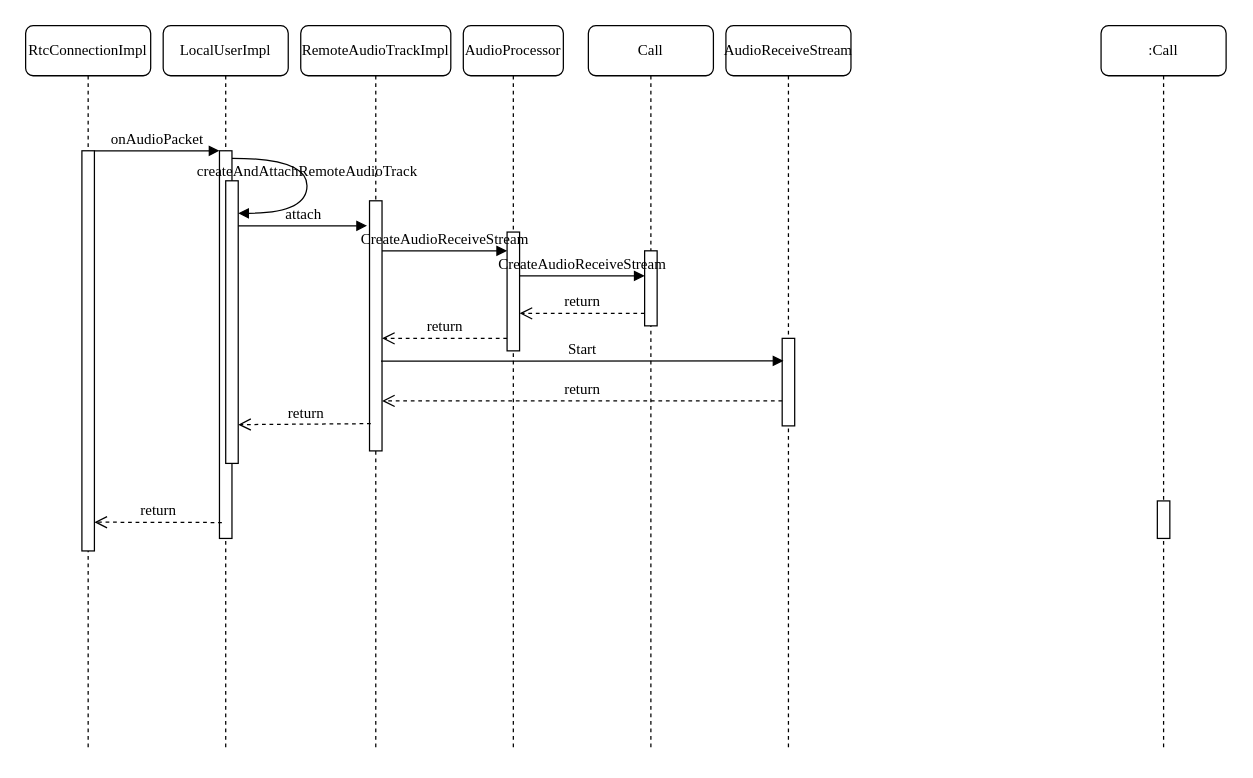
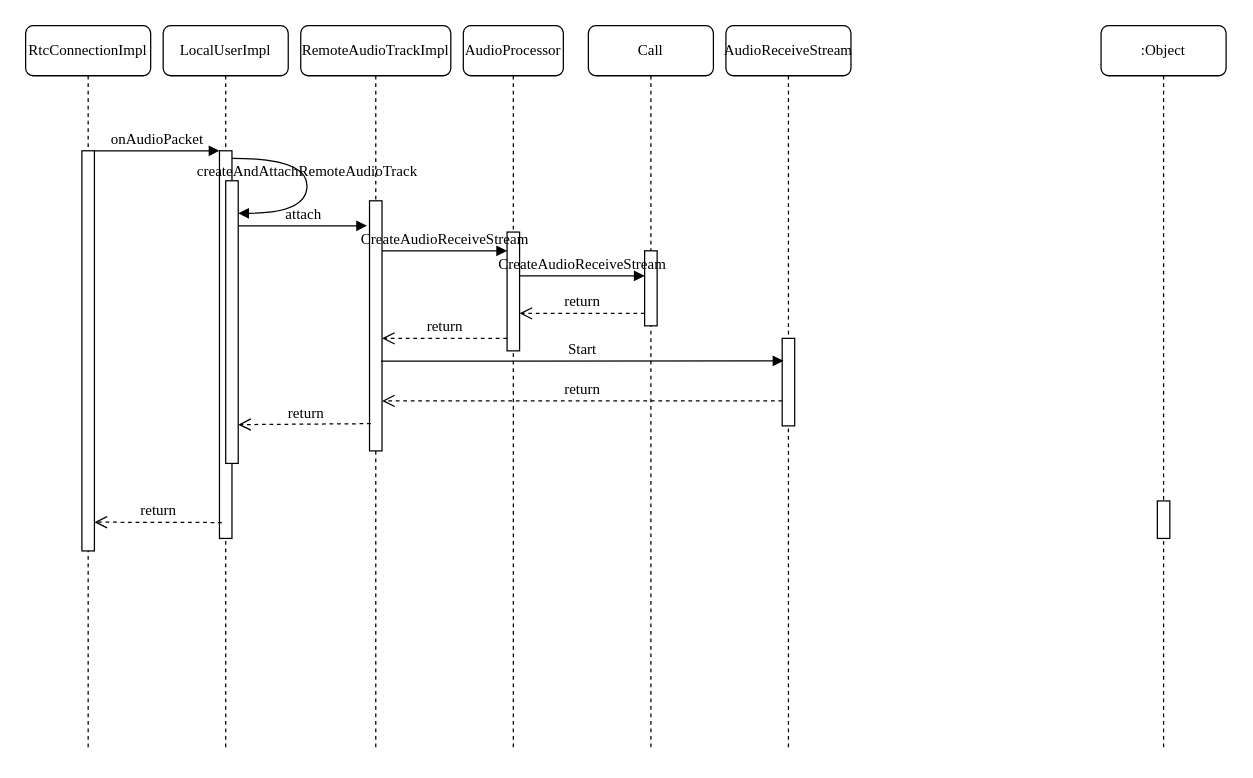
(1163, 51) -> (1163, 51)
